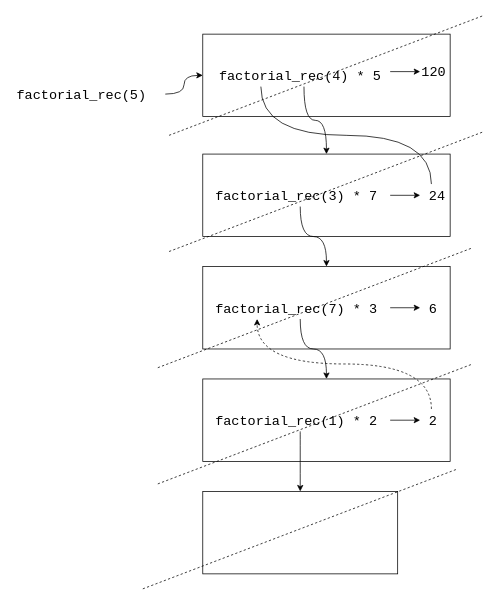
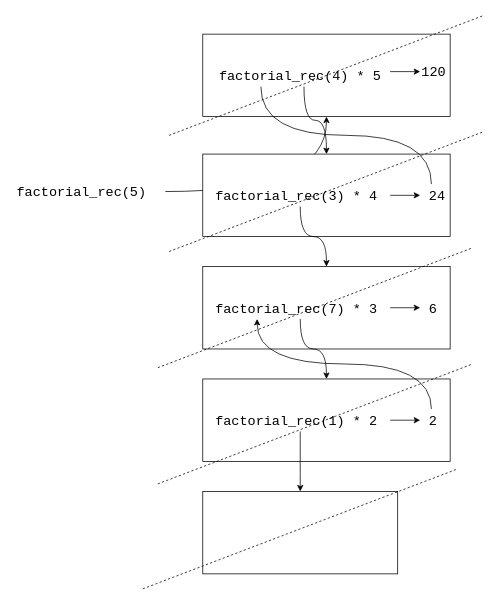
(90, 94) -> (90, 192)
(284, 197) -> (284, 197)
(347, 364) -> (347, 364)
